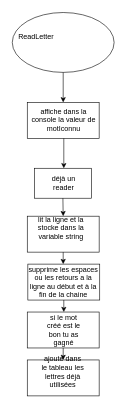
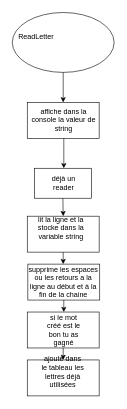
(64, 120) -> (64, 120)
